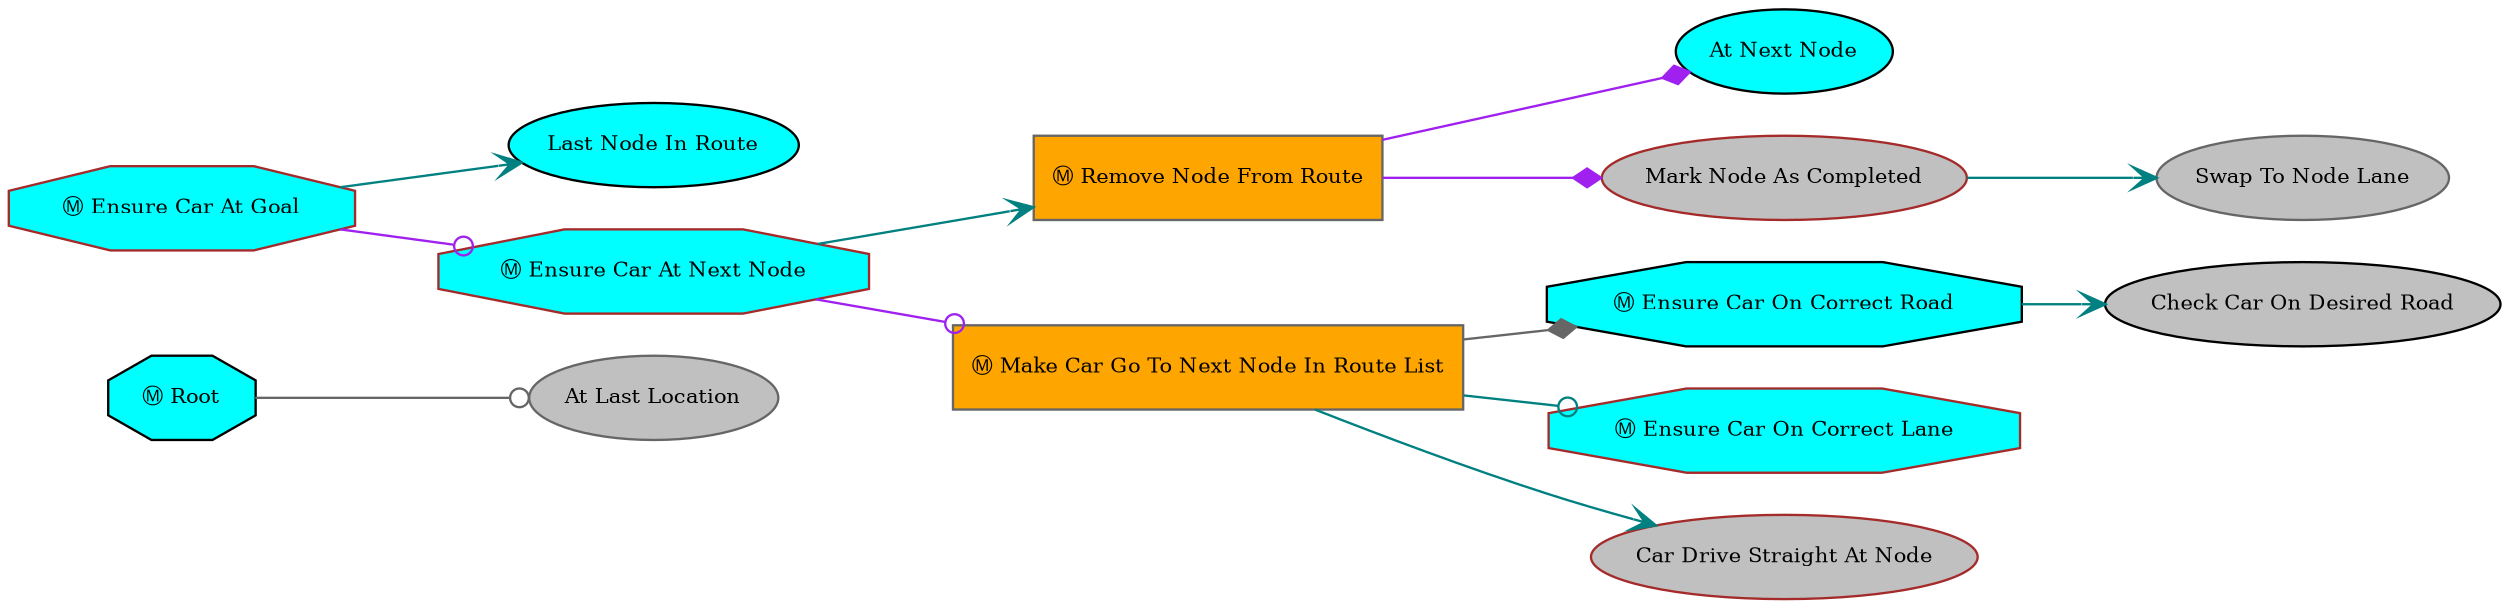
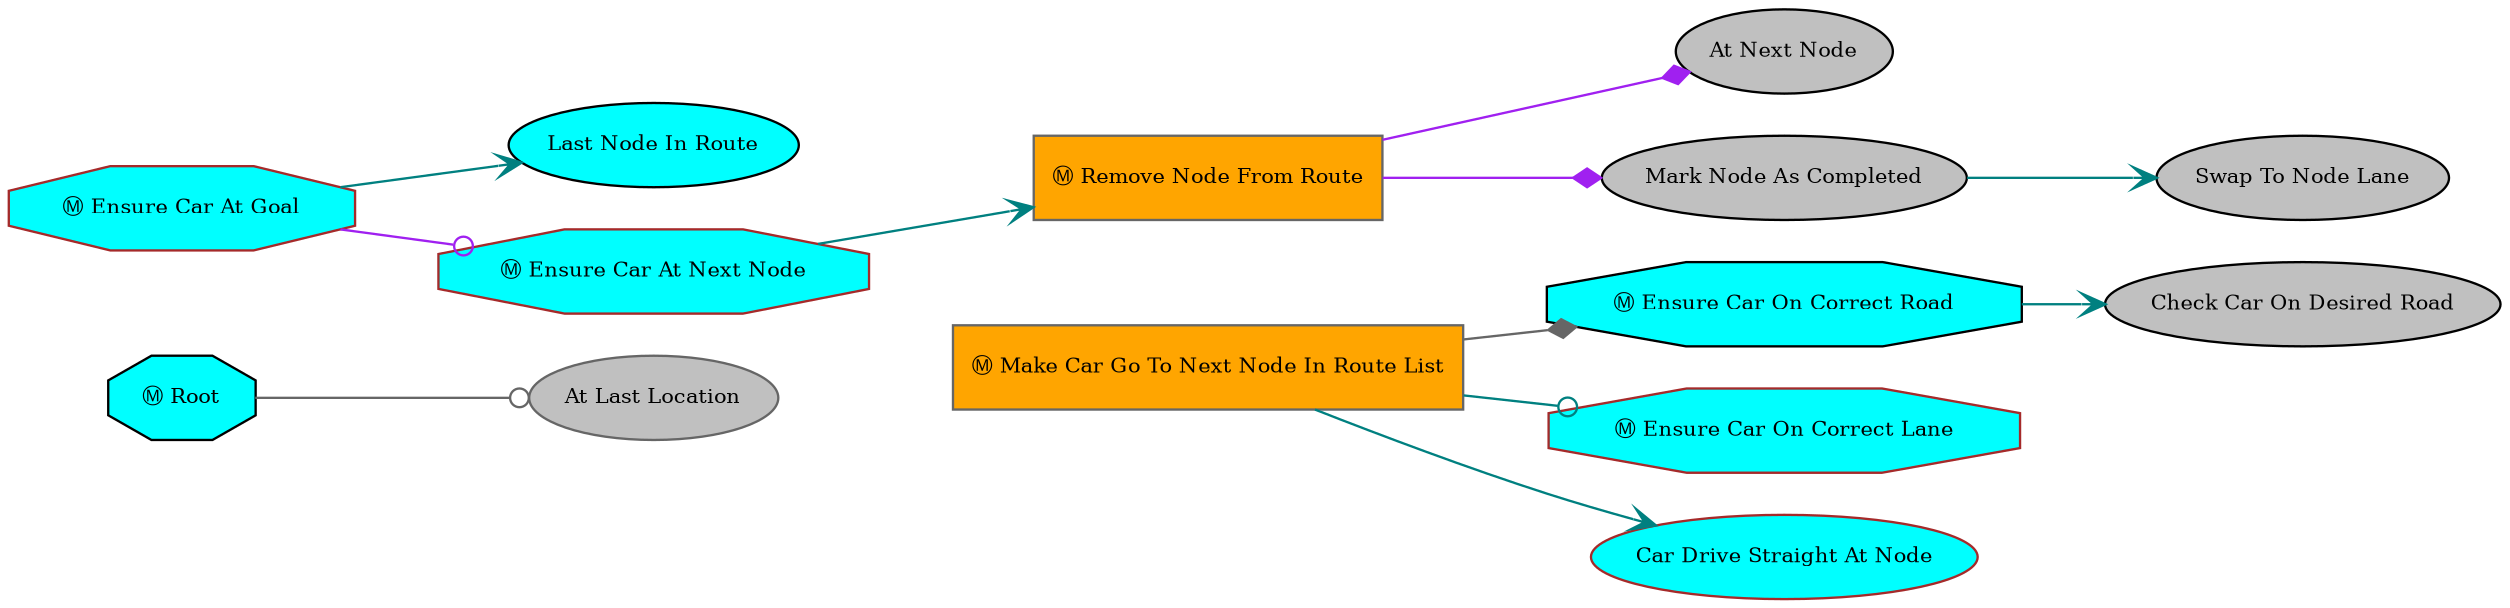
(1784, 51) -> (1784, 51)
(1784, 178) -> (1784, 178)
(2303, 178) -> (2303, 178)
(880, 311) -> none
(1784, 557) -> (1784, 557)
